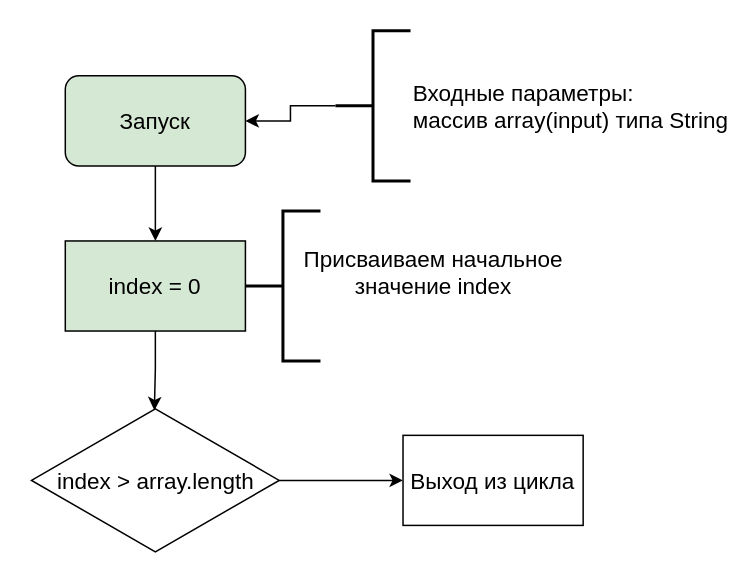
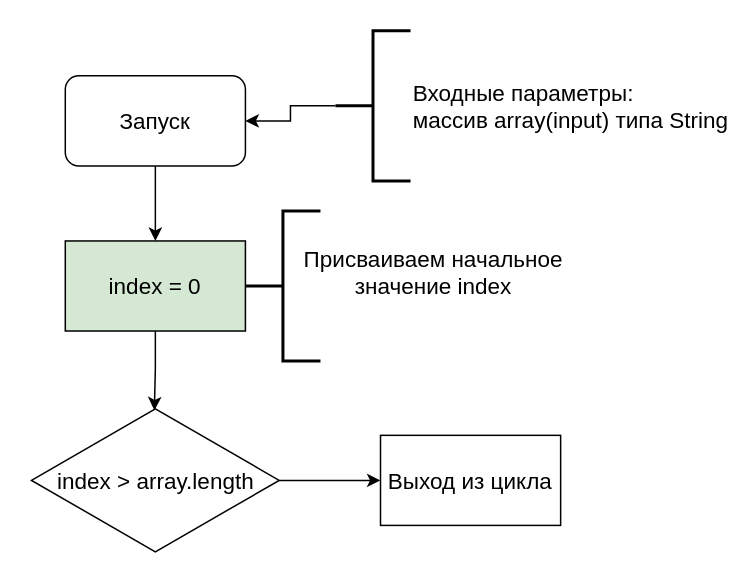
(155, 121) -> (155, 121)
(493, 480) -> (470, 480)
